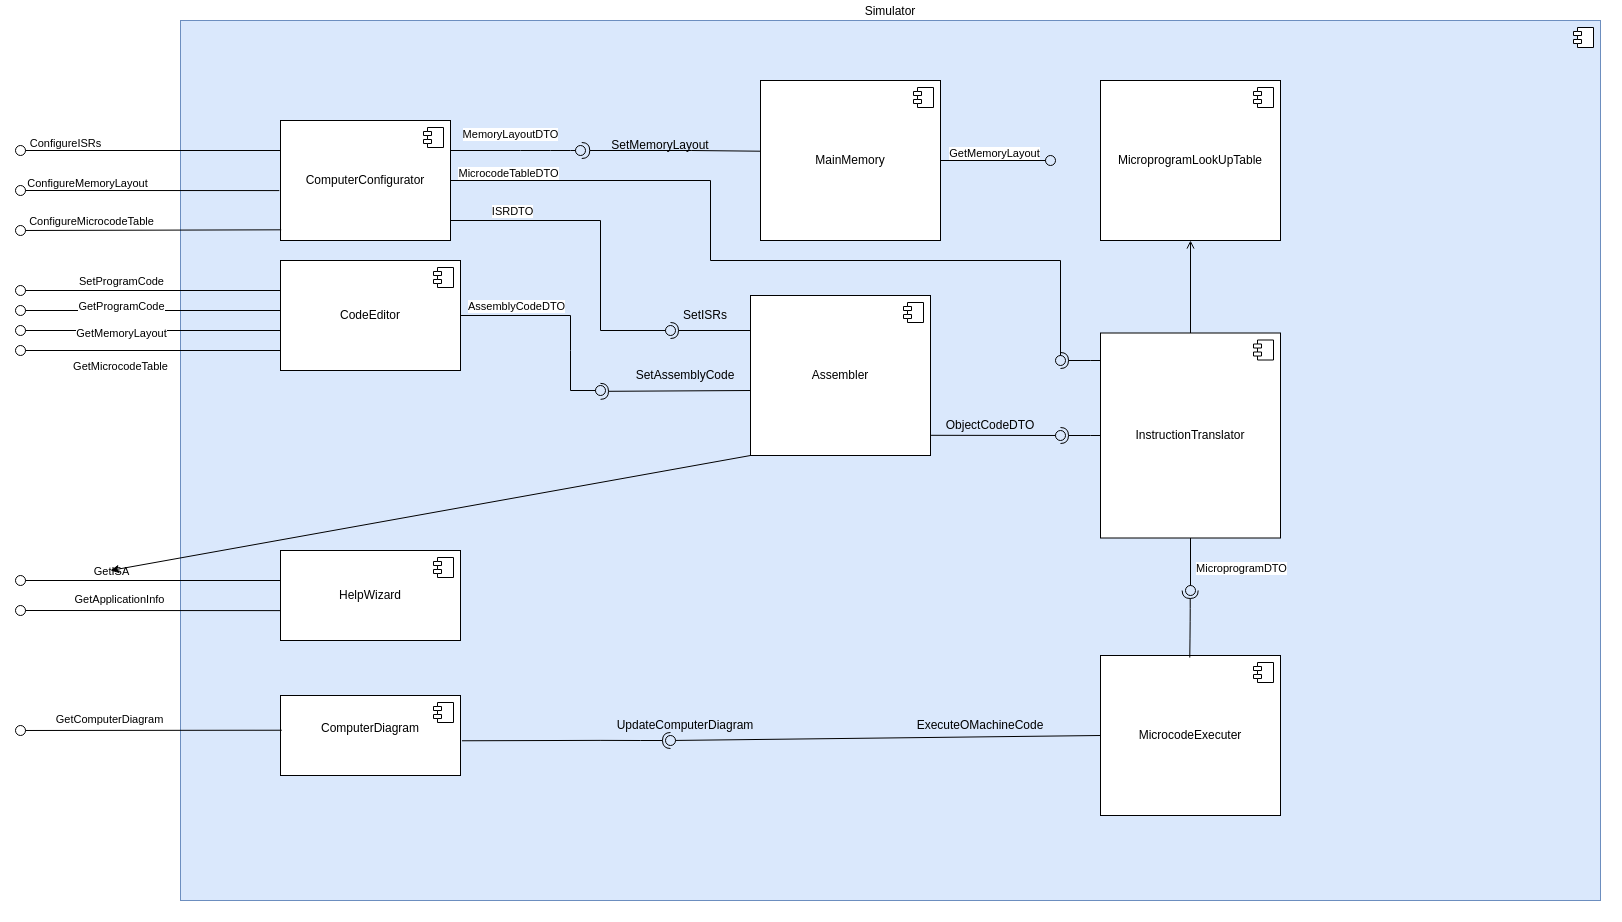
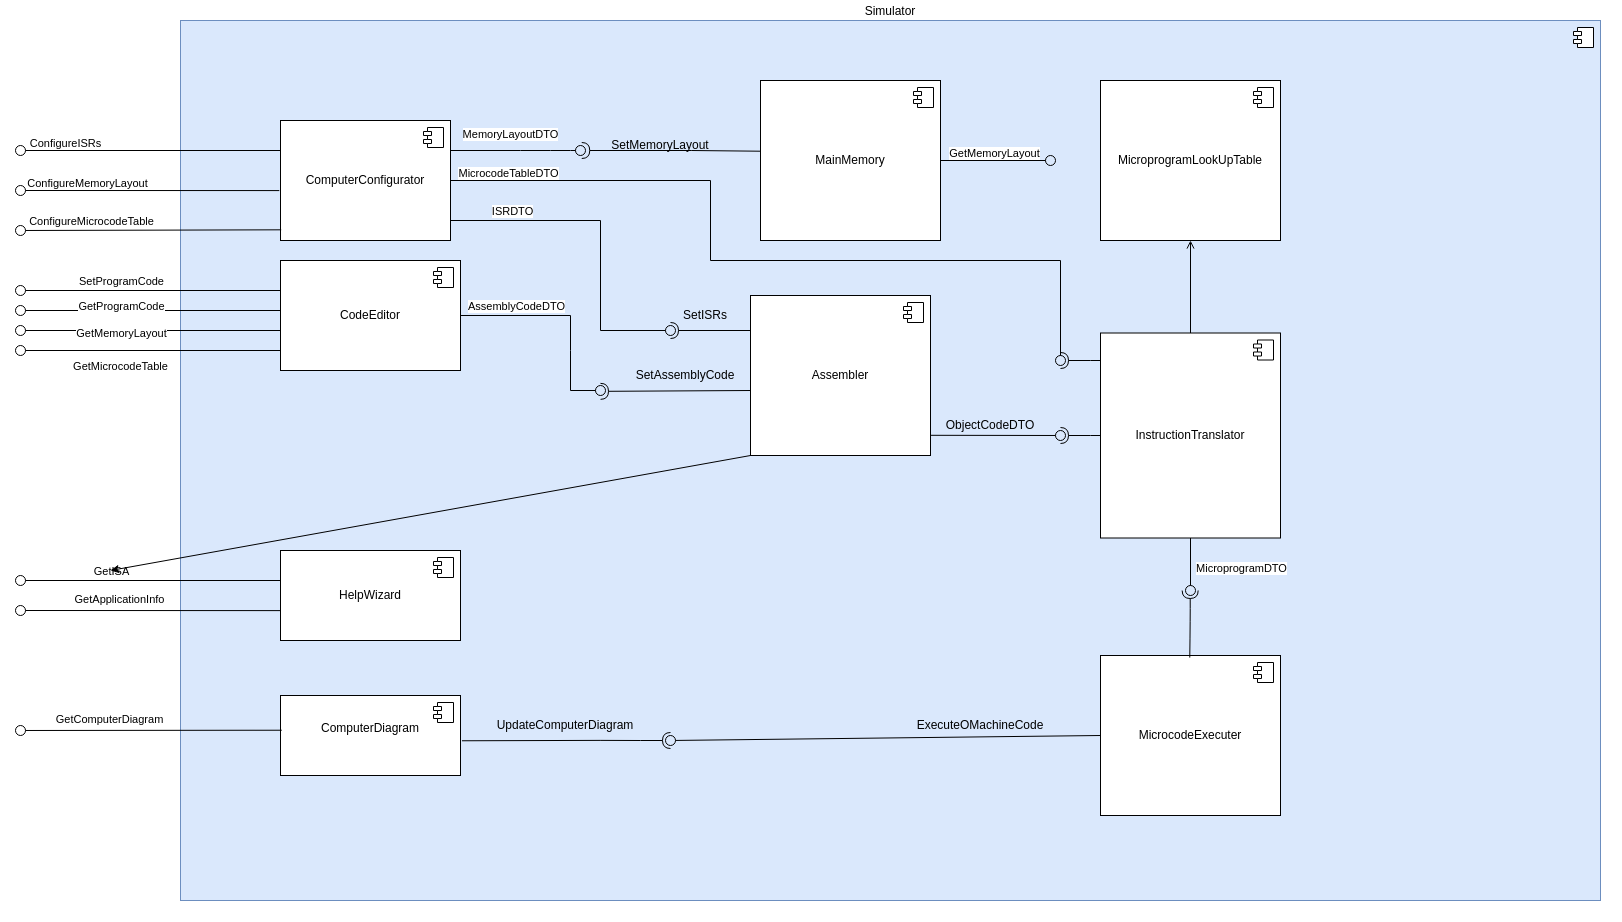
(686, 726) -> (566, 726)
